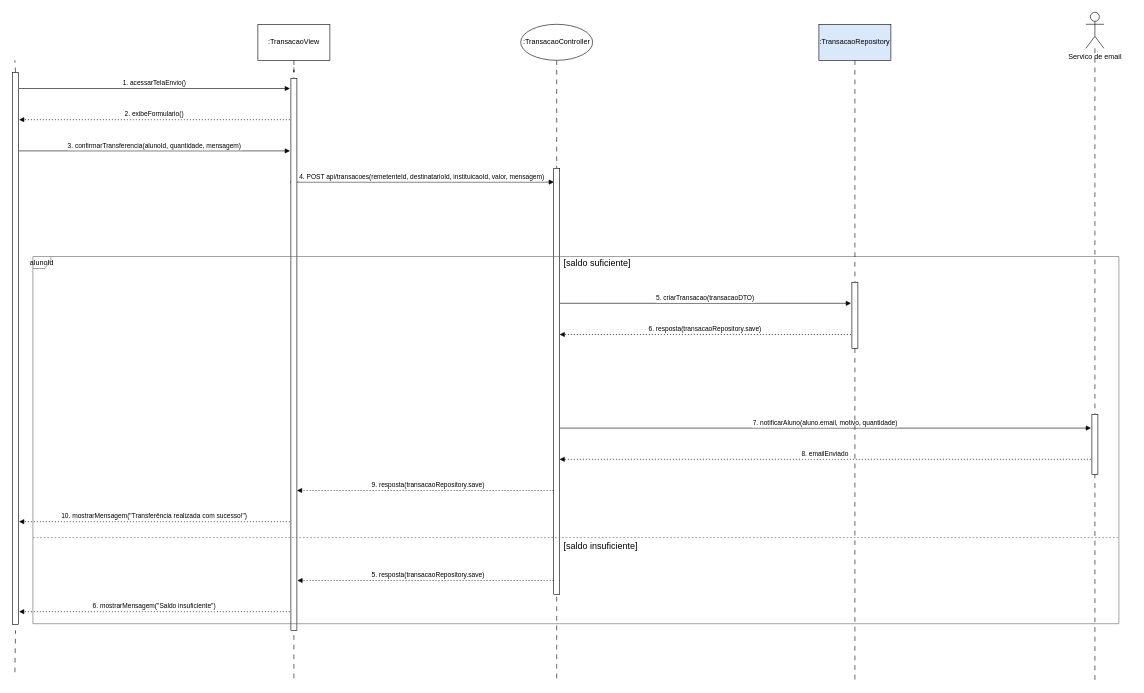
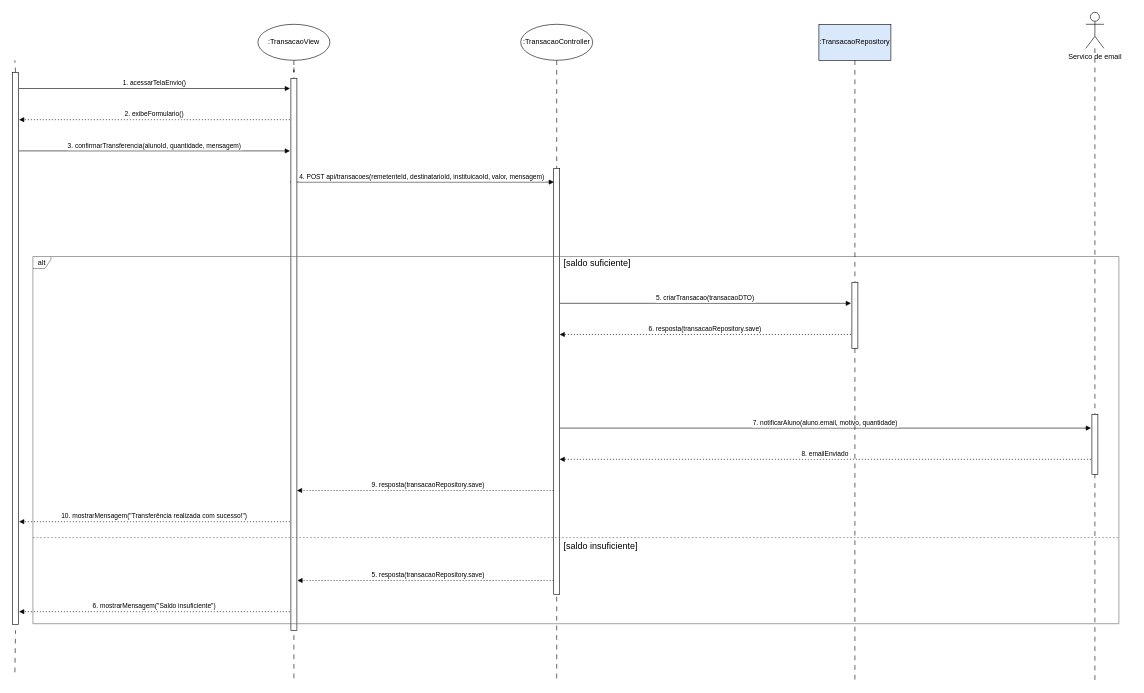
(294, 42) -> (294, 42)
(41, 263) -> (41, 263)
